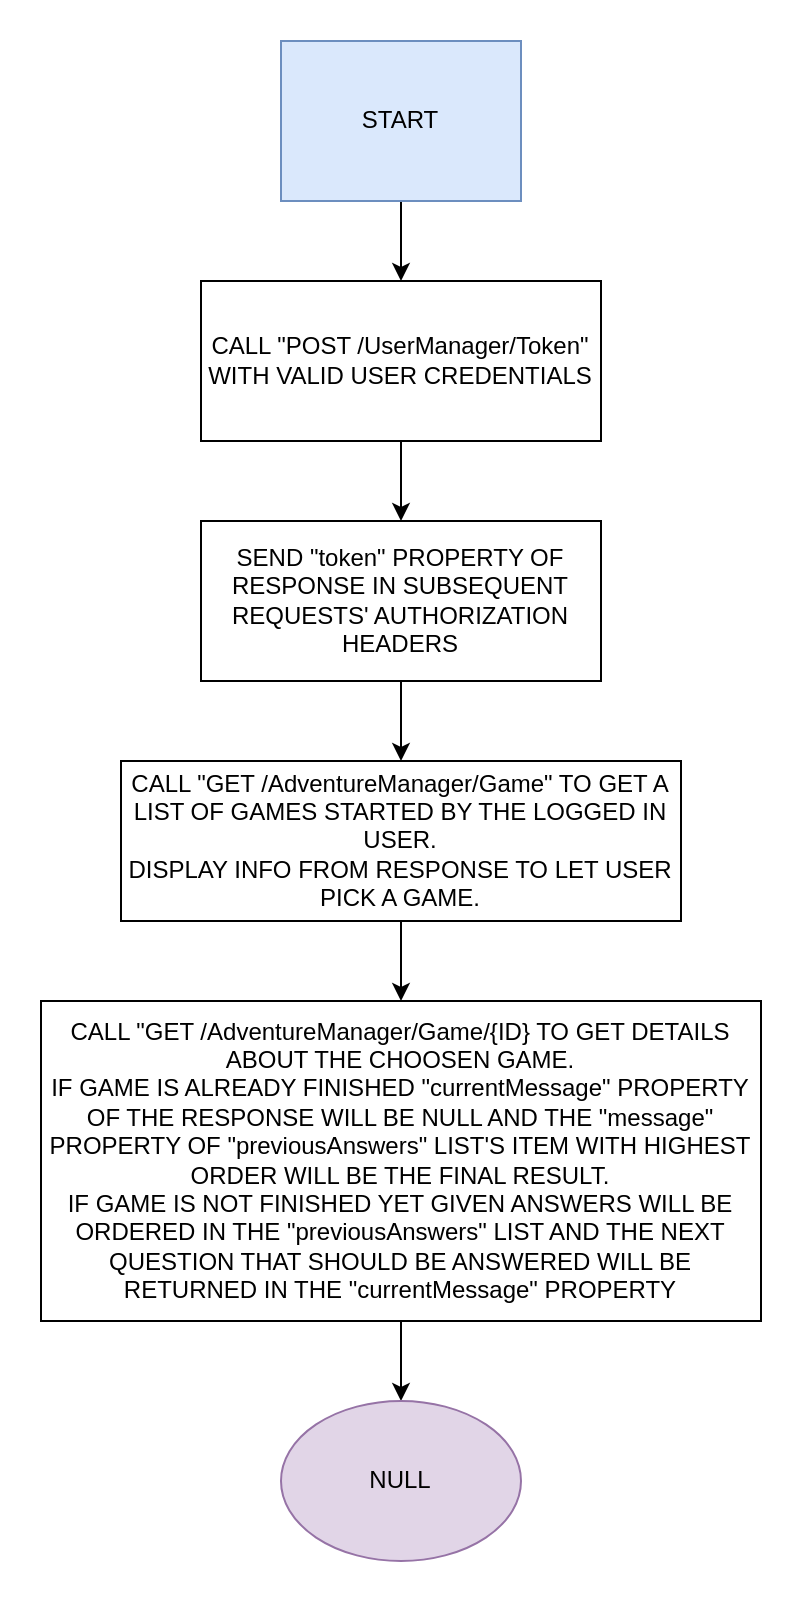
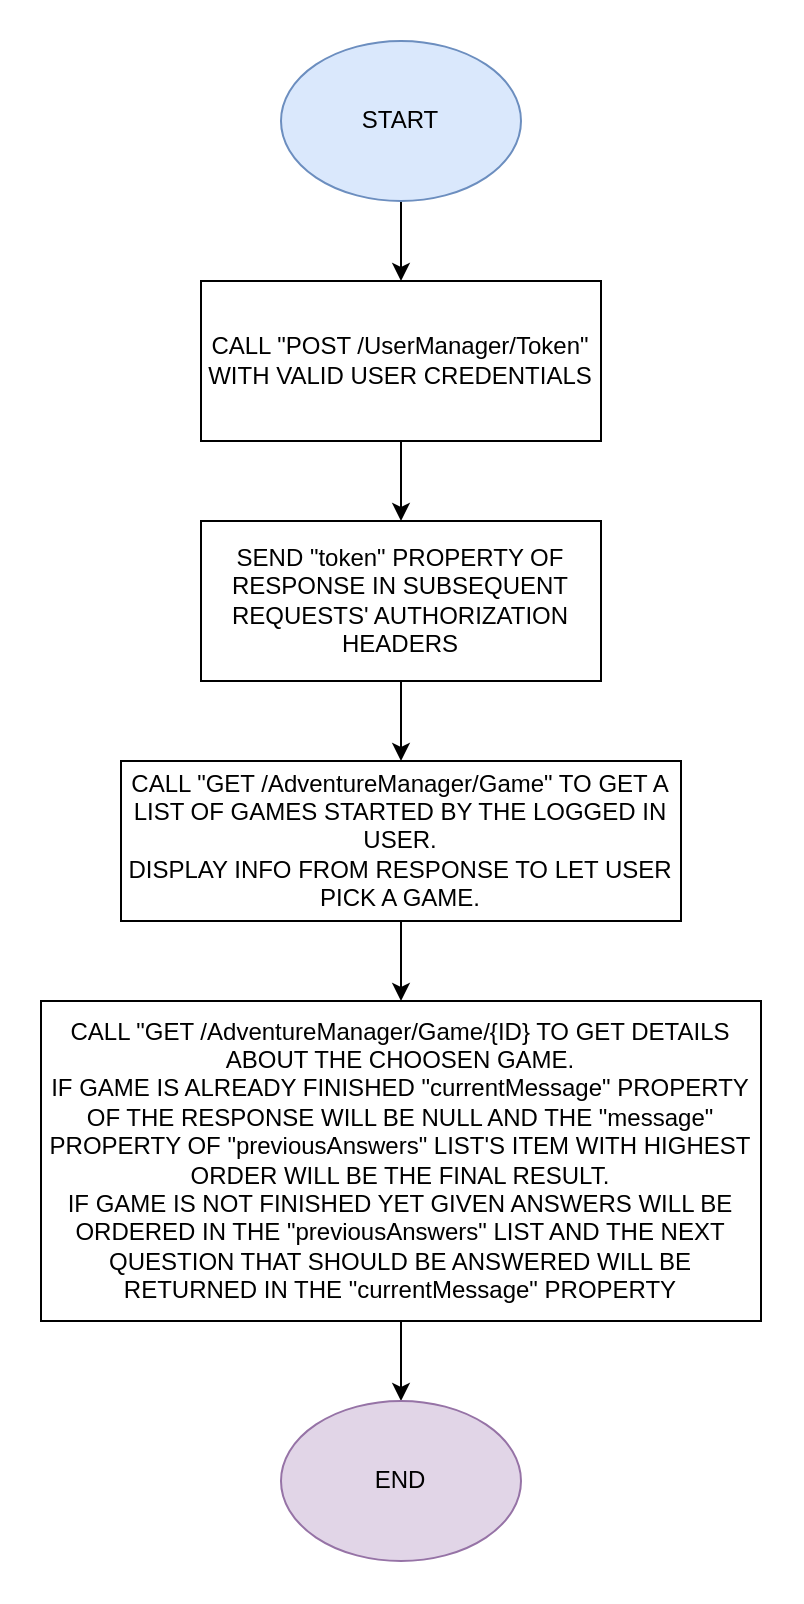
(401, 121) -> (401, 121)
(401, 1481) -> (401, 1481)
